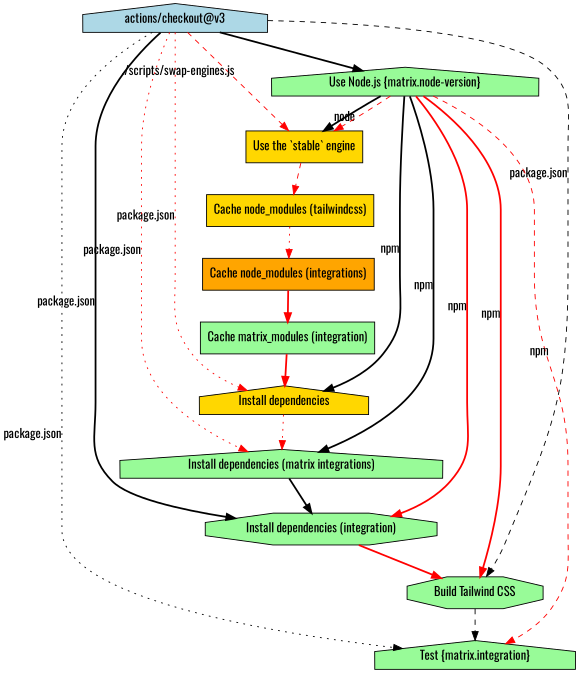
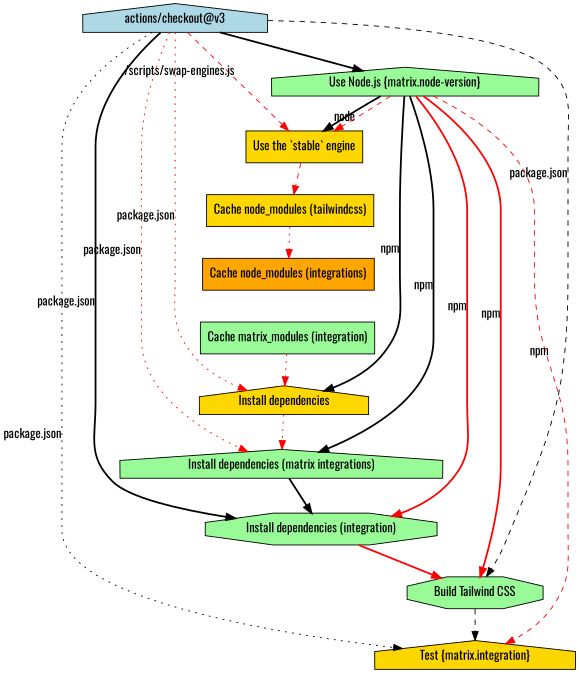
(288, 302) -> none
(286, 365) -> (286, 365)
(475, 656) -> (475, 656)
